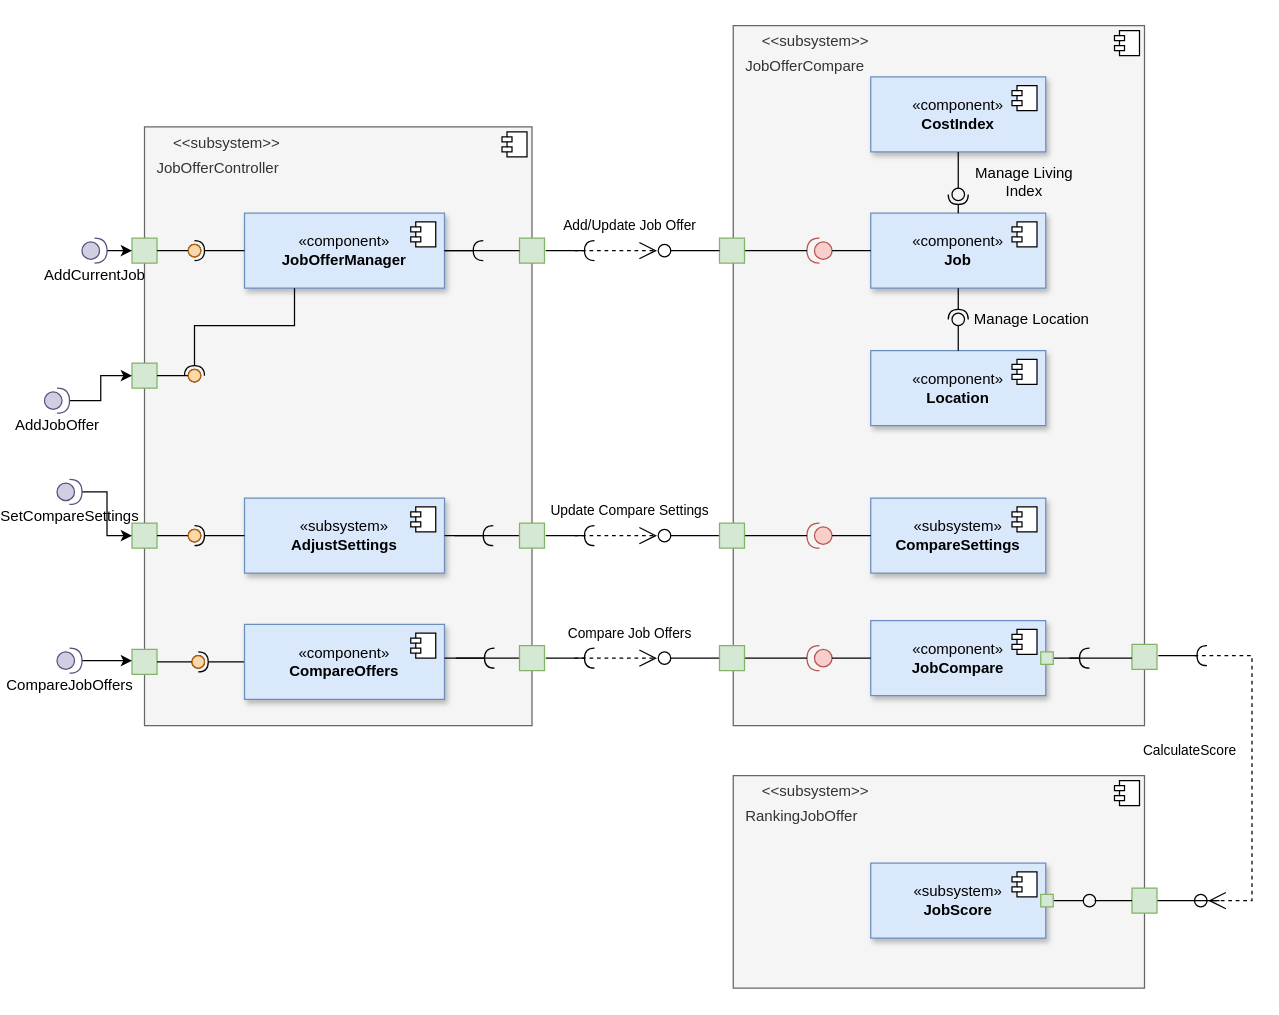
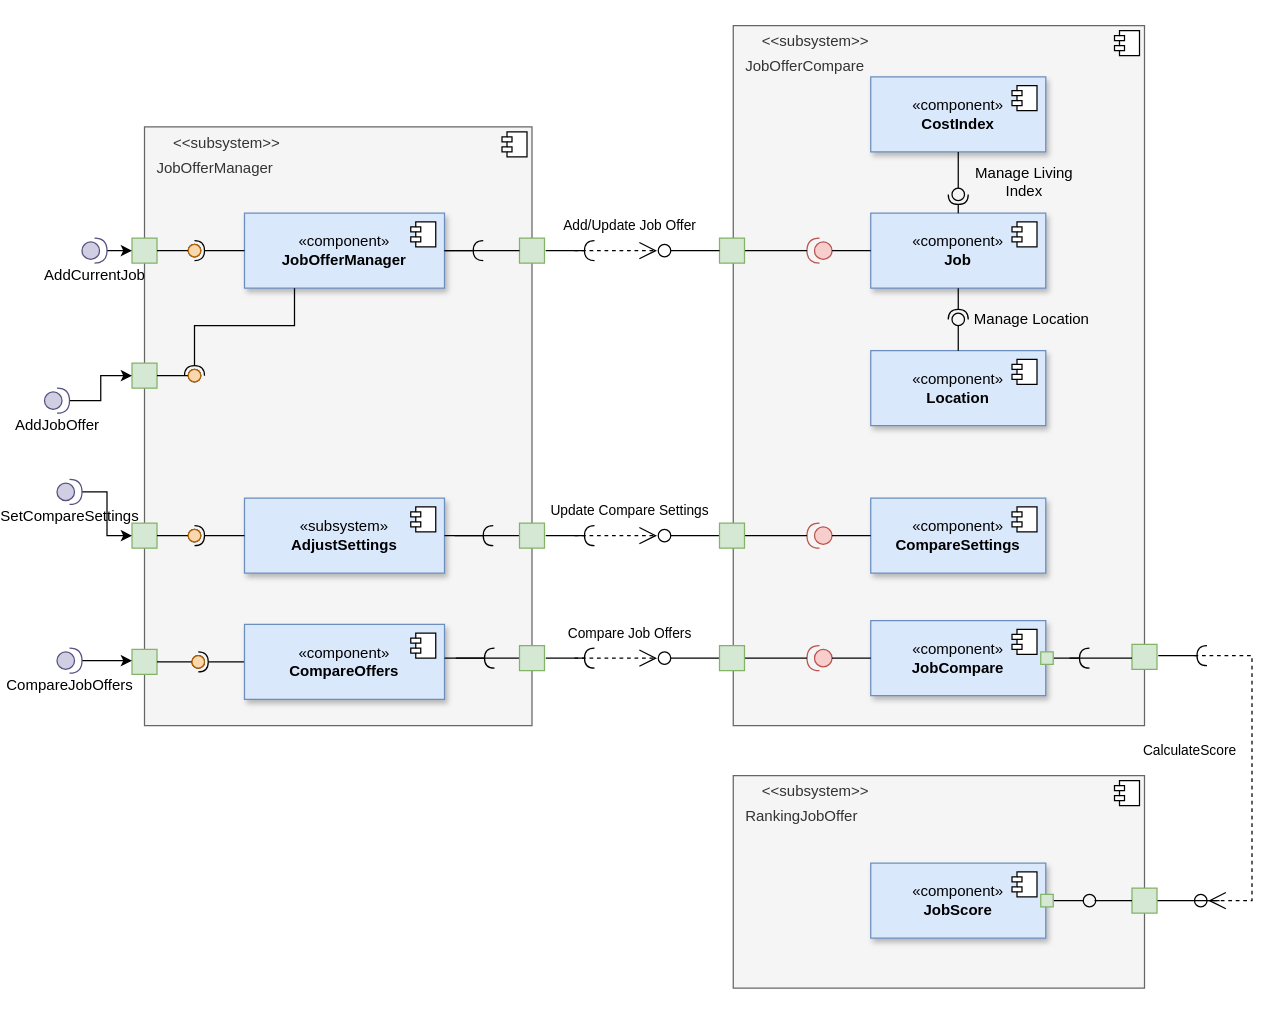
(216, 127) -> (207, 127)
(958, 536) -> (958, 536)
(958, 901) -> (958, 901)
